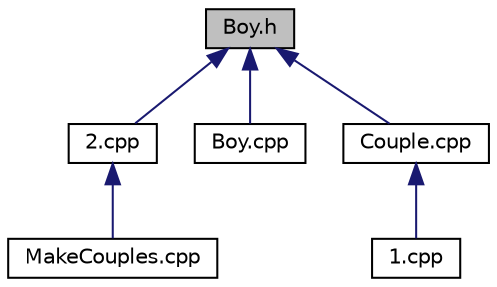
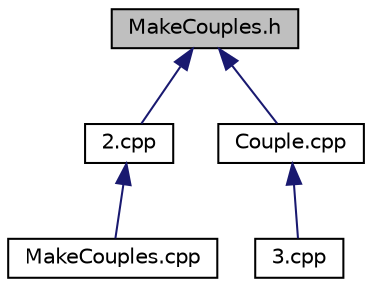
(250, 29) -> (205, 29)
(250, 144) -> none
(416, 258) -> (299, 258)
